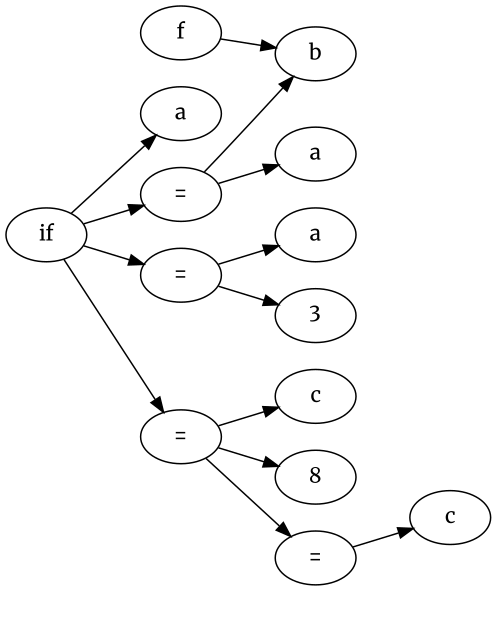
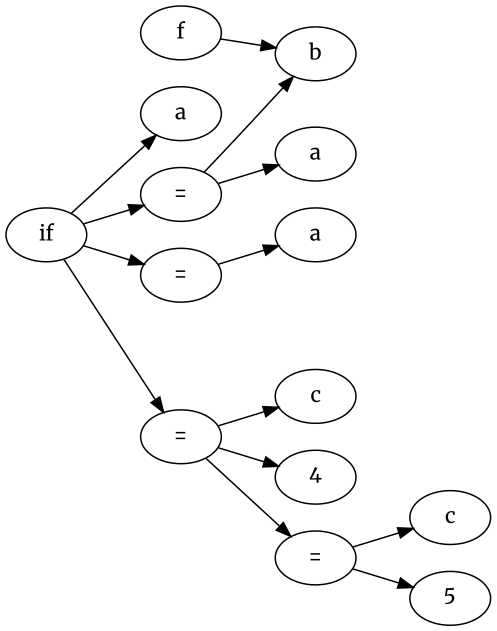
(316, 316) -> none
(316, 477) -> (316, 477)
none -> (450, 598)
